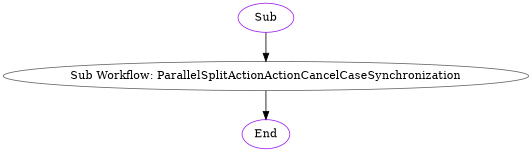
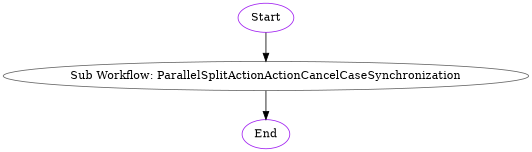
(266, 18) -> (266, 18)
